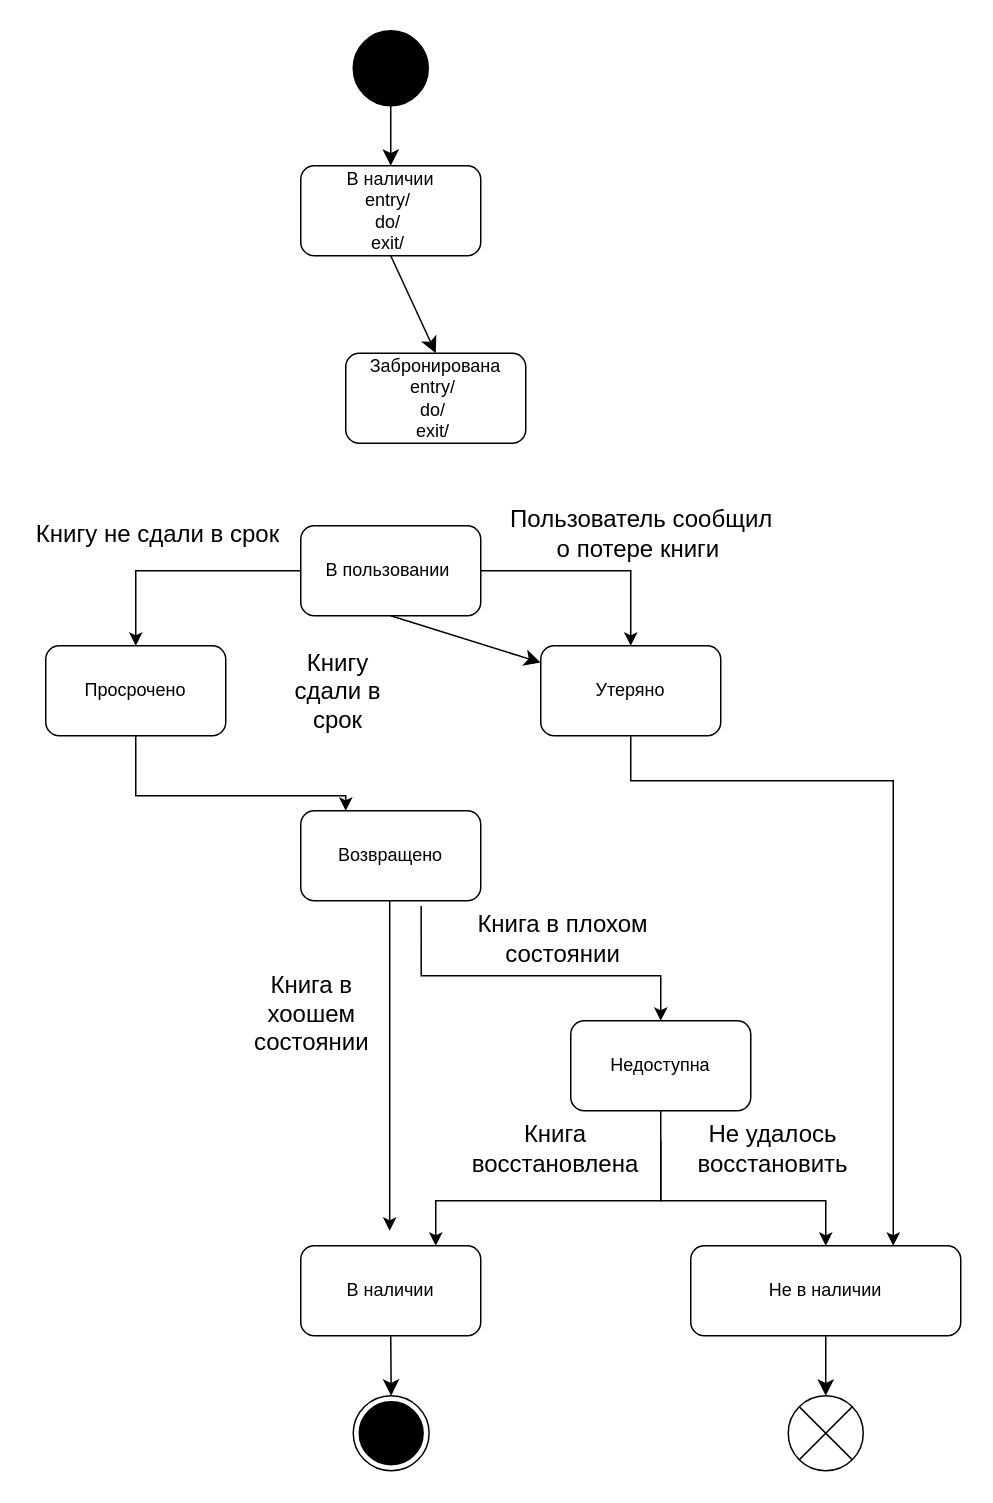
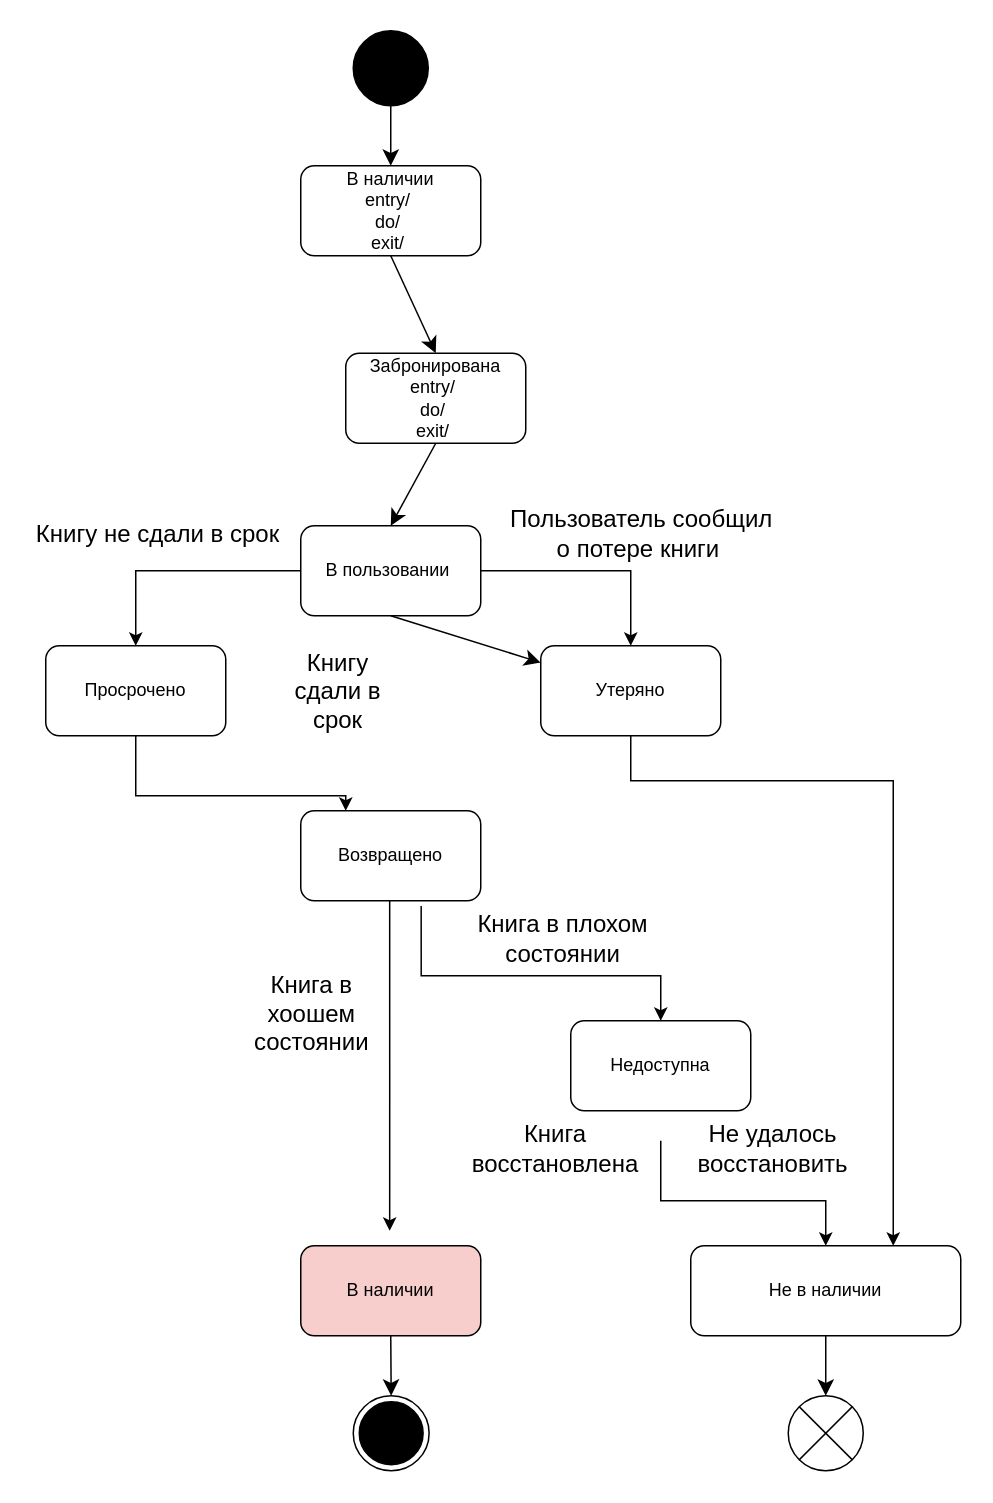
none -> (416, 479)
(530, 1201) -> none
(391, 1291) -> (391, 1291)
